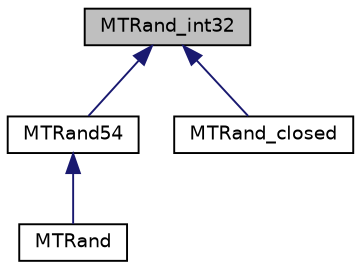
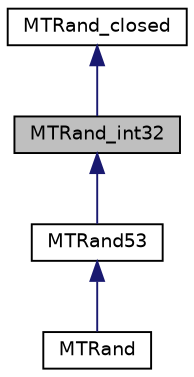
(222, 88) -> (97, 91)
(73, 135) -> (97, 243)
